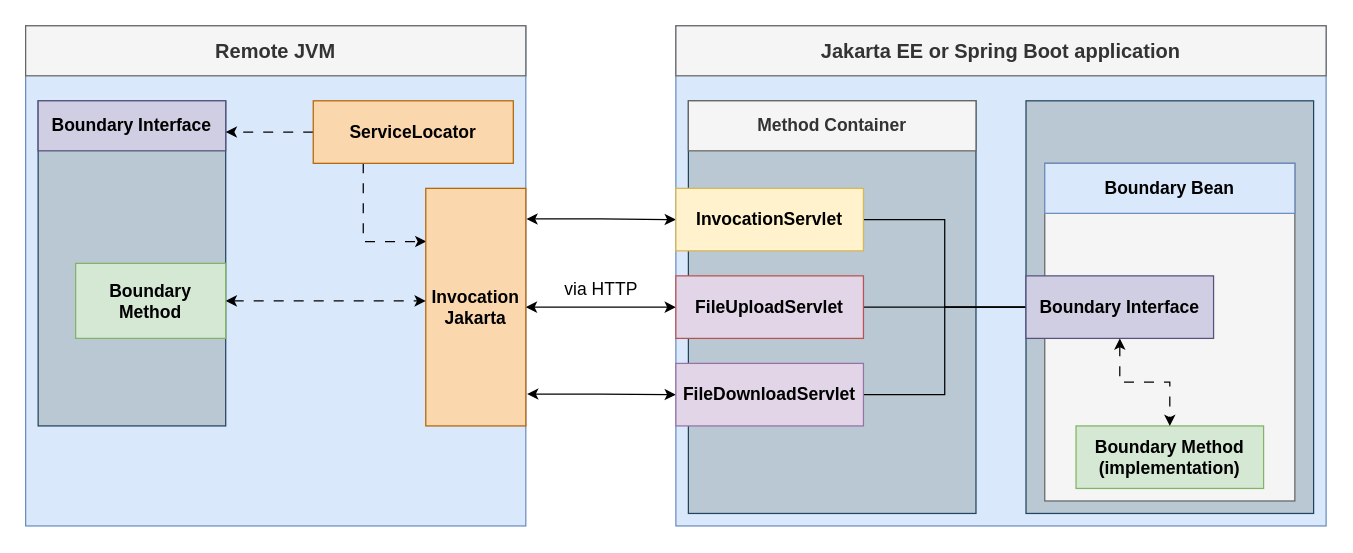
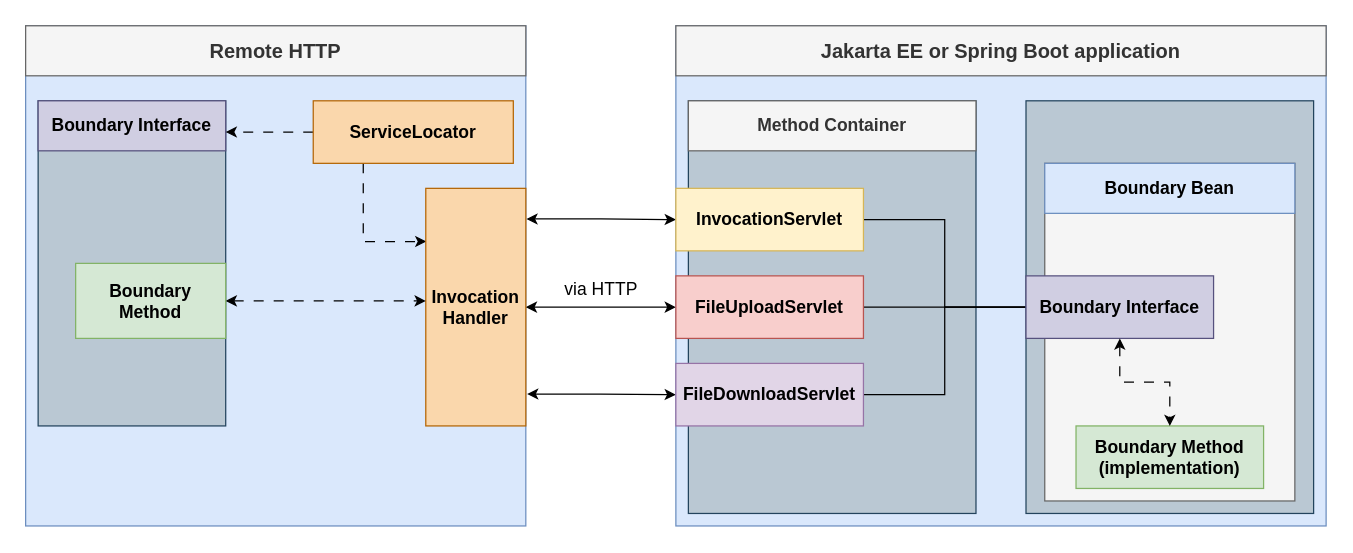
(276, 51) -> (276, 51)
(476, 307) -> (476, 307)
(769, 307) -> (769, 307)
